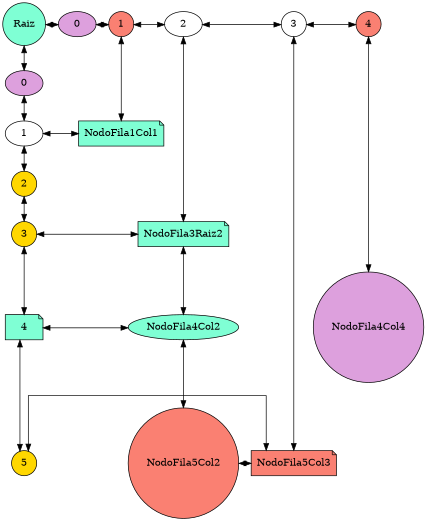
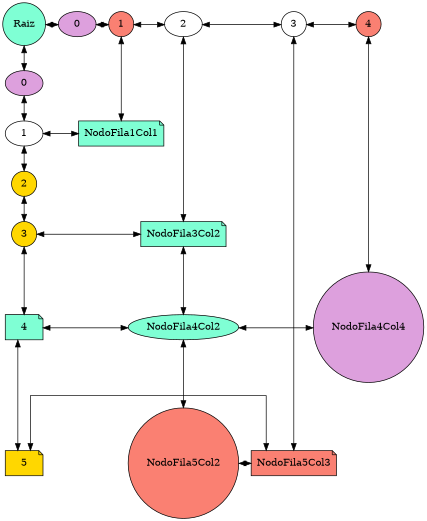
(183, 234) -> (183, 234)
none -> (276, 328)
(24, 463) -> (24, 463)
